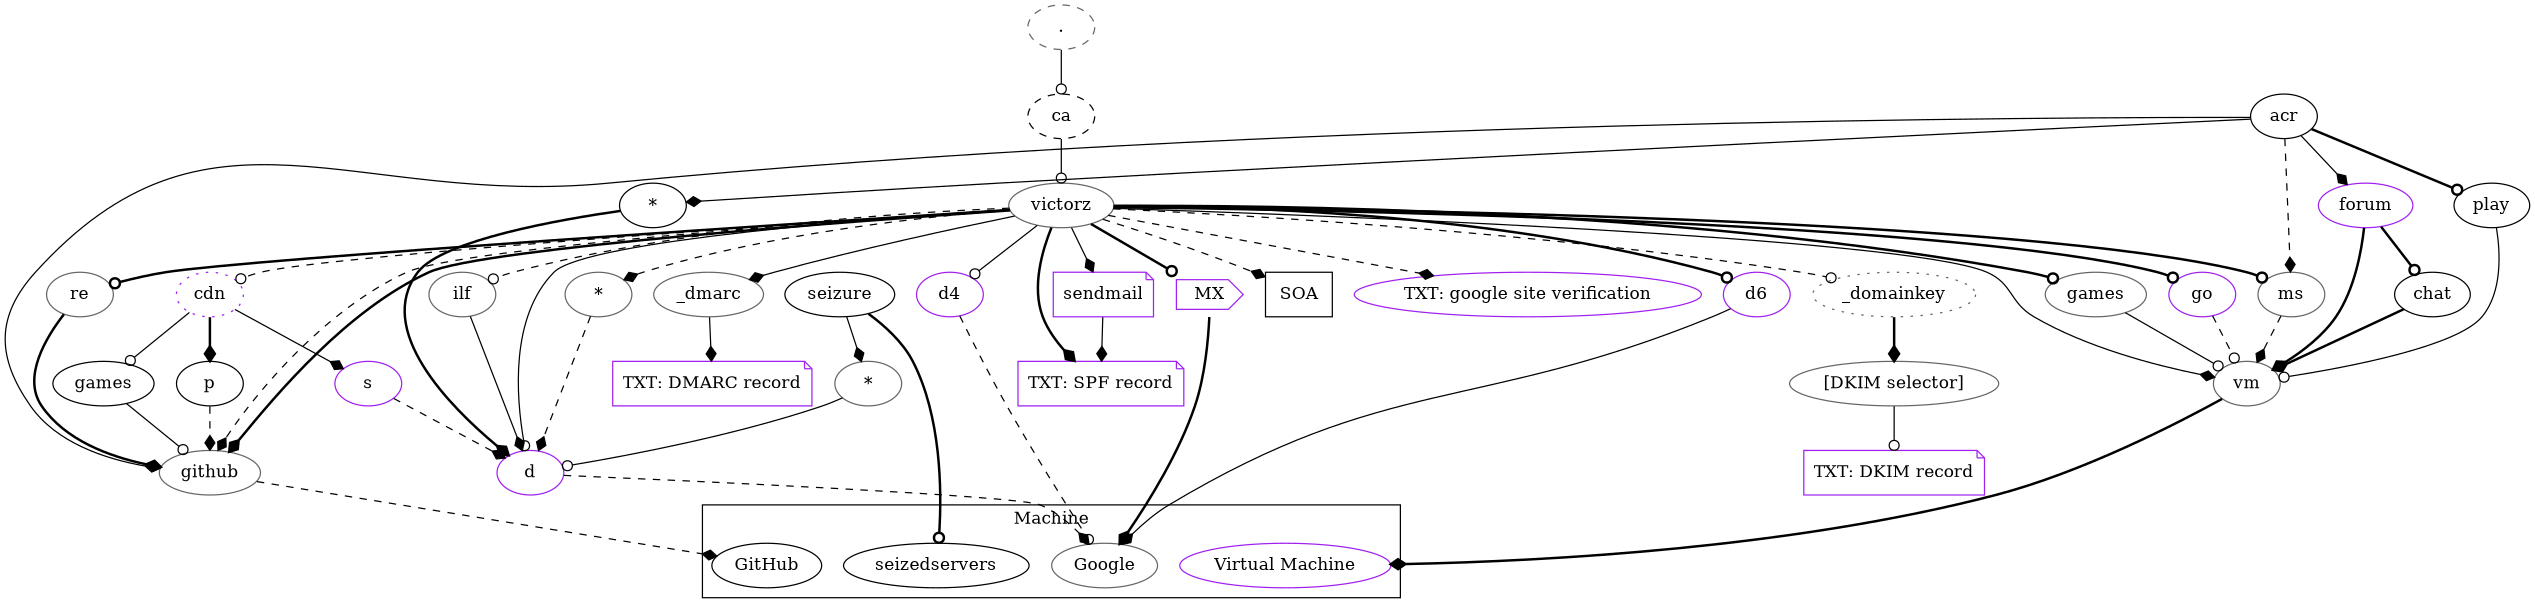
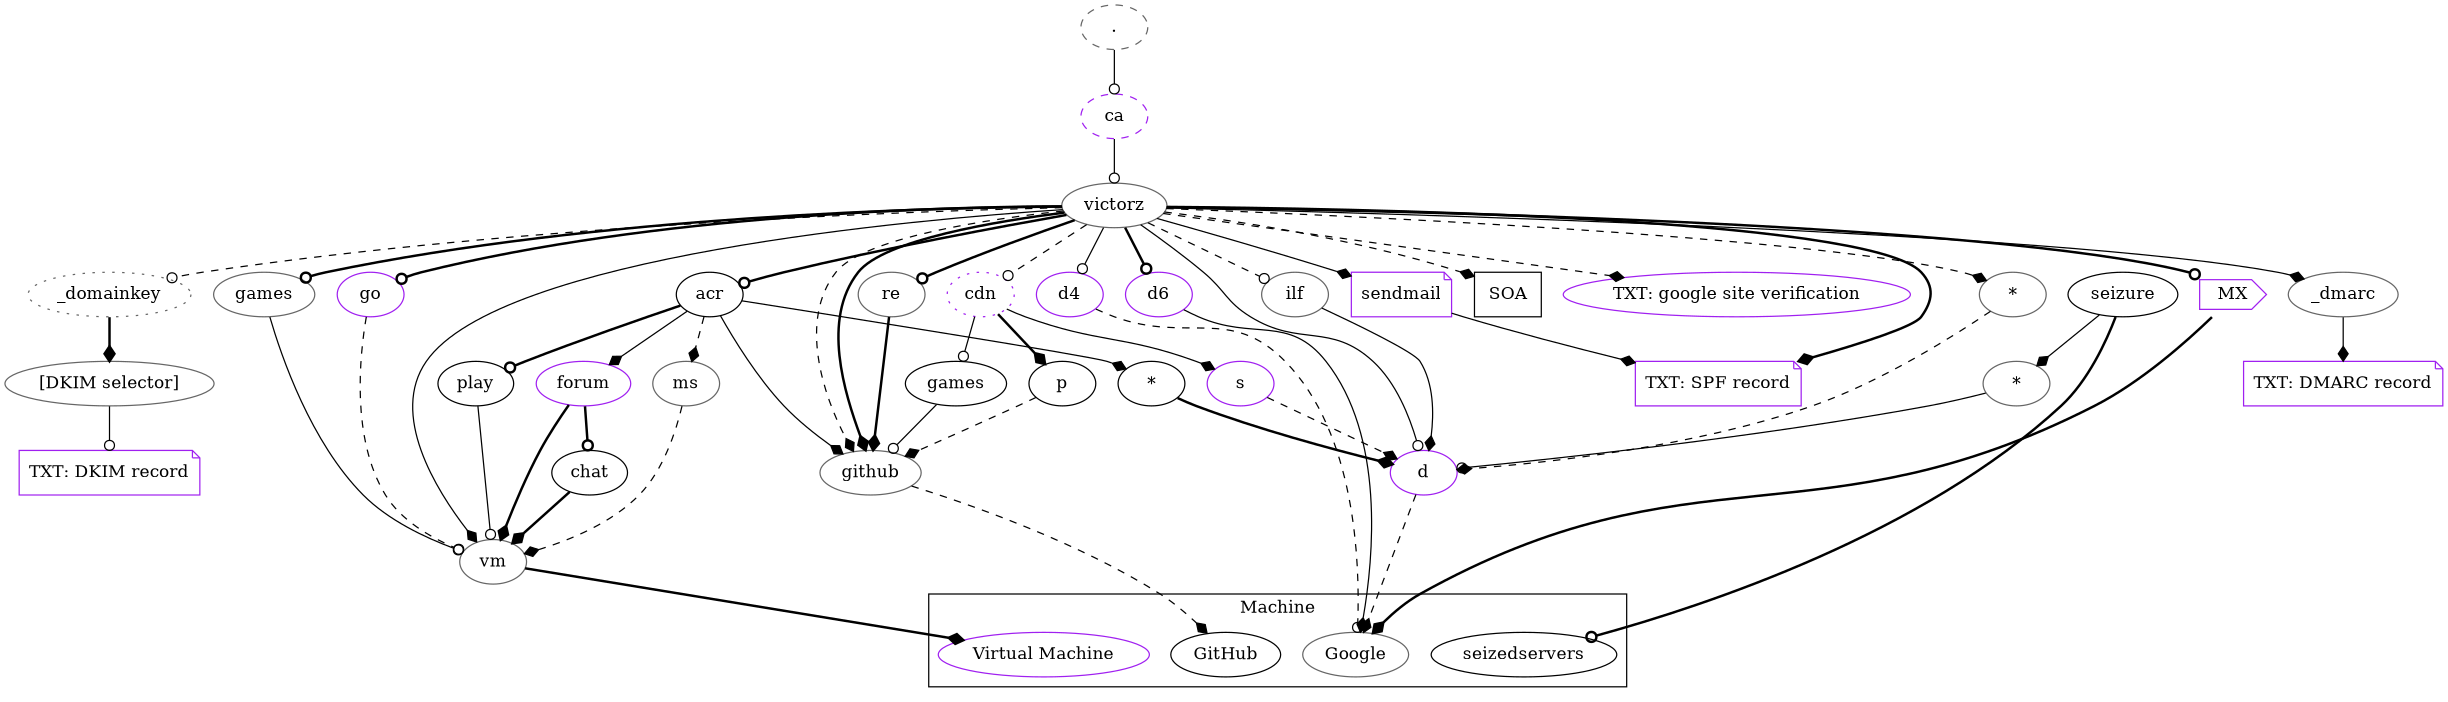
(1061, 116) -> (1114, 116)
(1973, 237) -> (836, 260)
